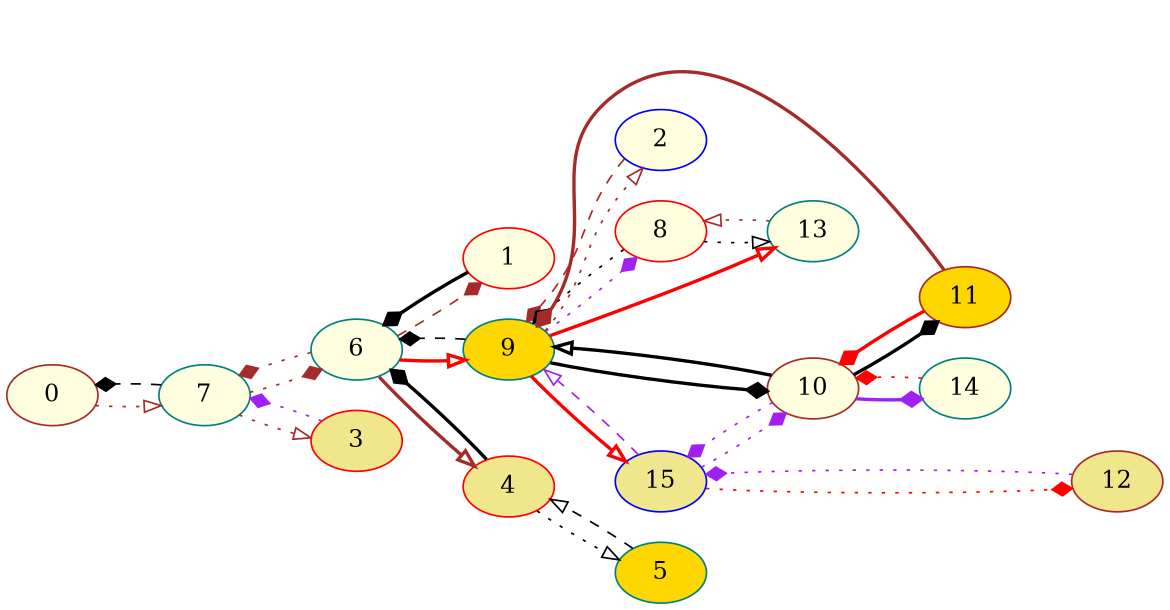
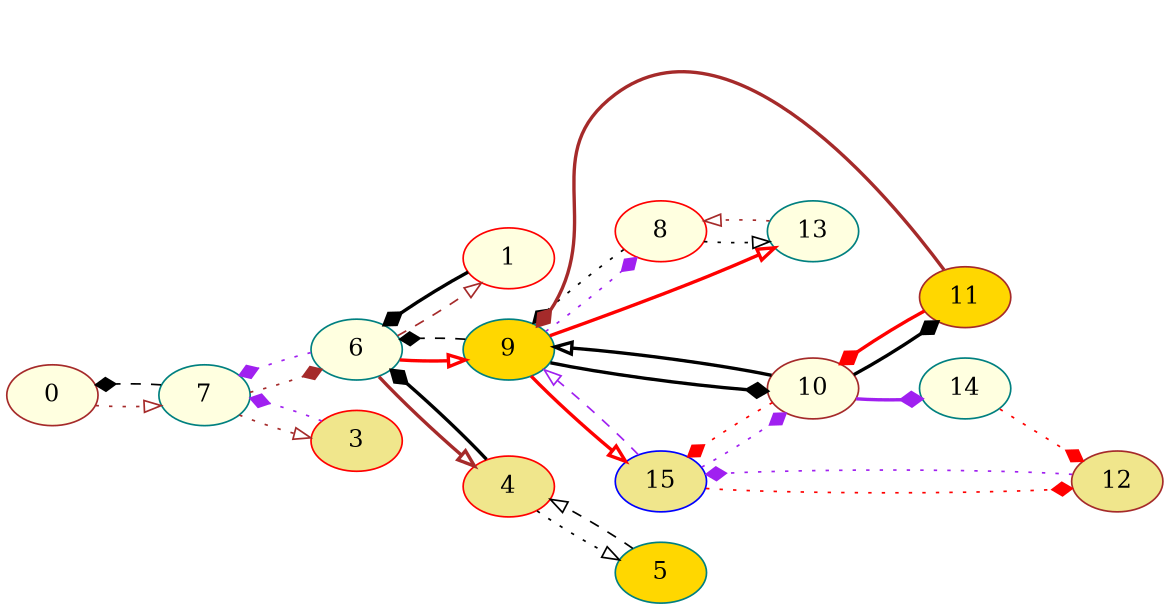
(661, 140) -> none
(432, 316) -> (432, 316)
(284, 360) -> (284, 360)
(899, 377) -> (1033, 430)
(738, 423) -> (738, 423)
